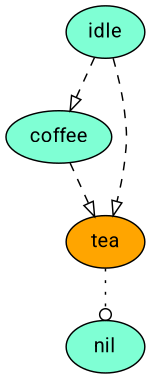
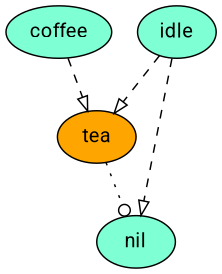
(85, 78) -> (158, 130)
